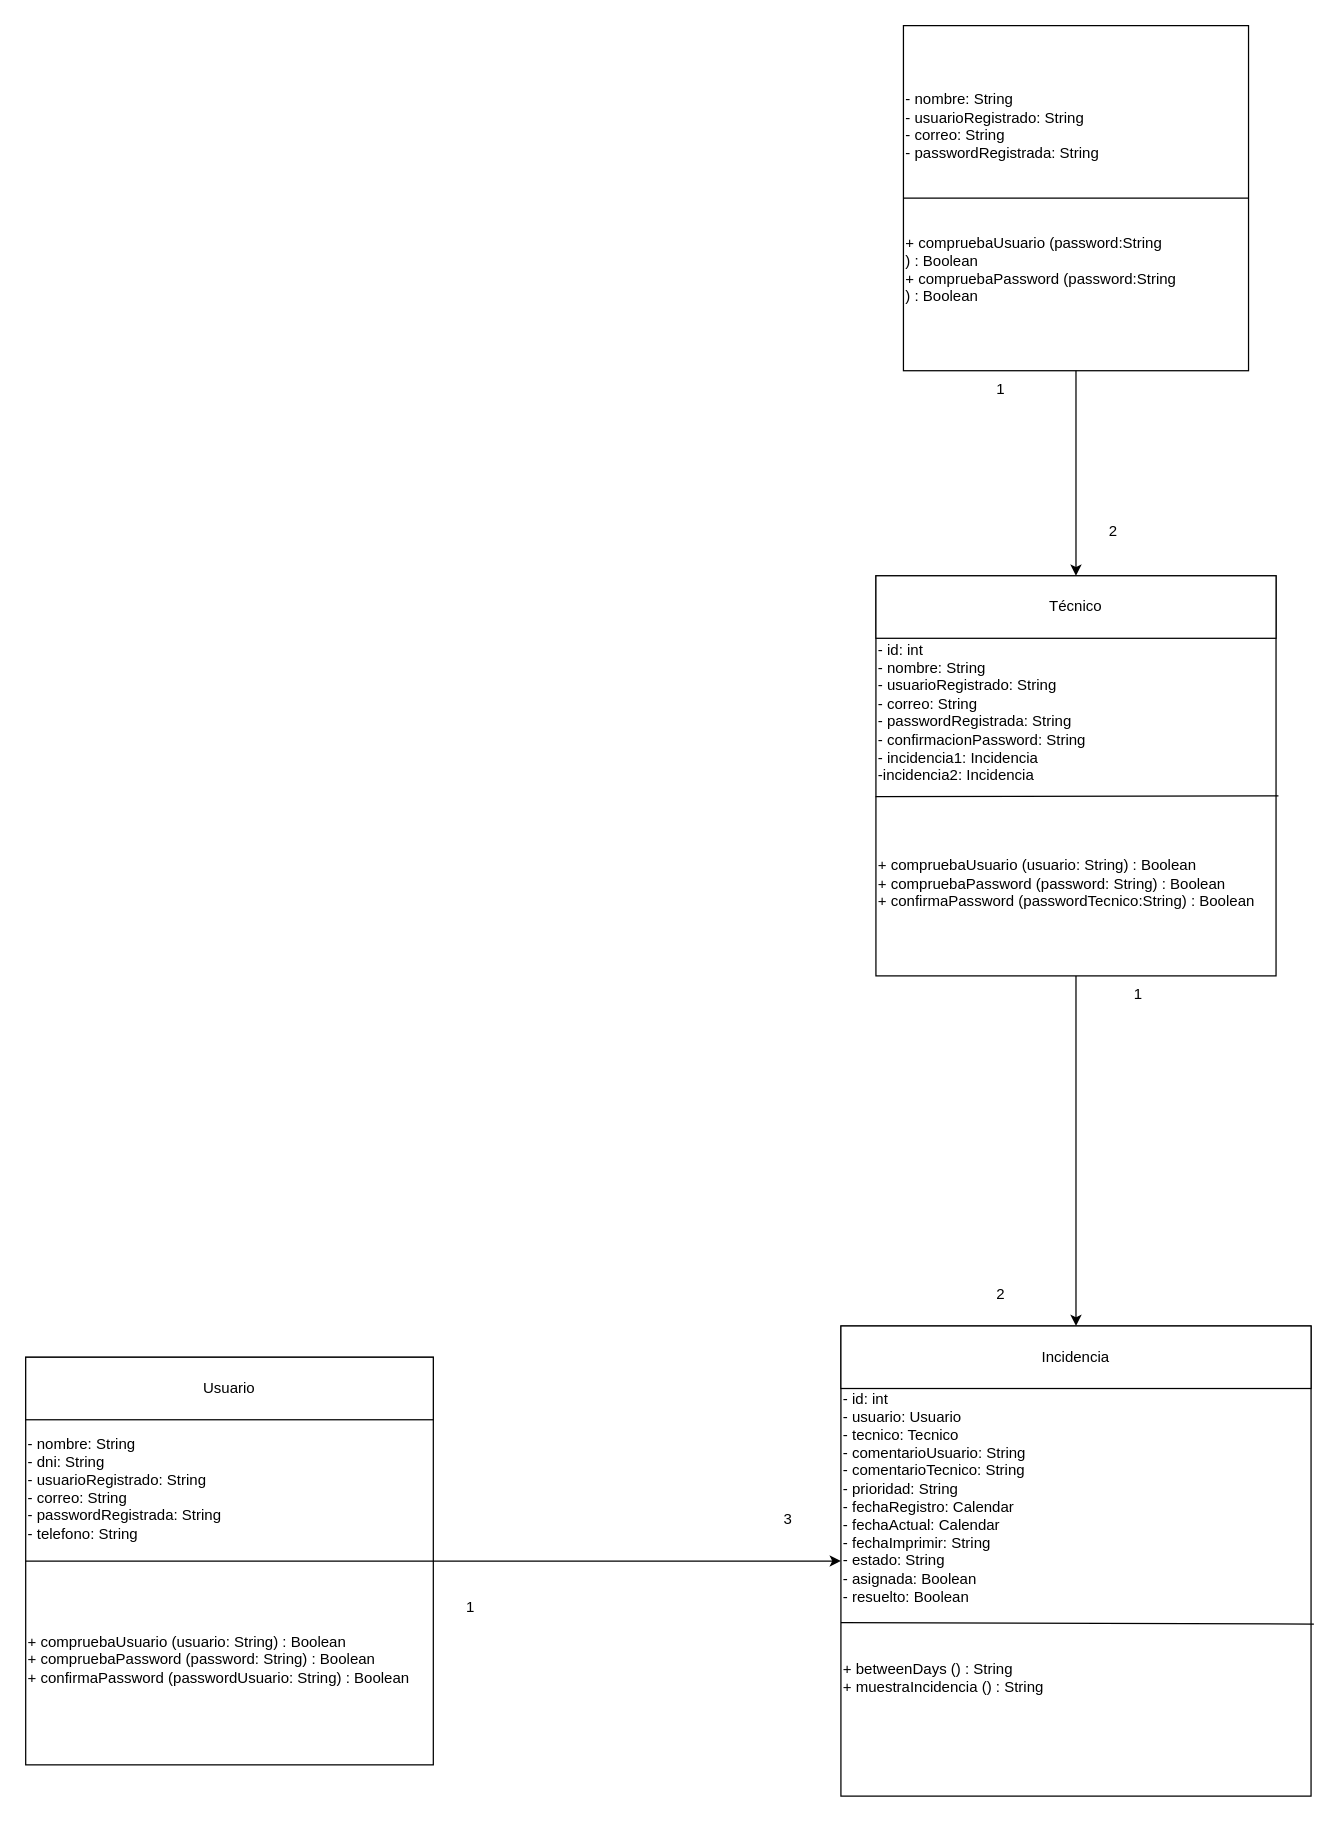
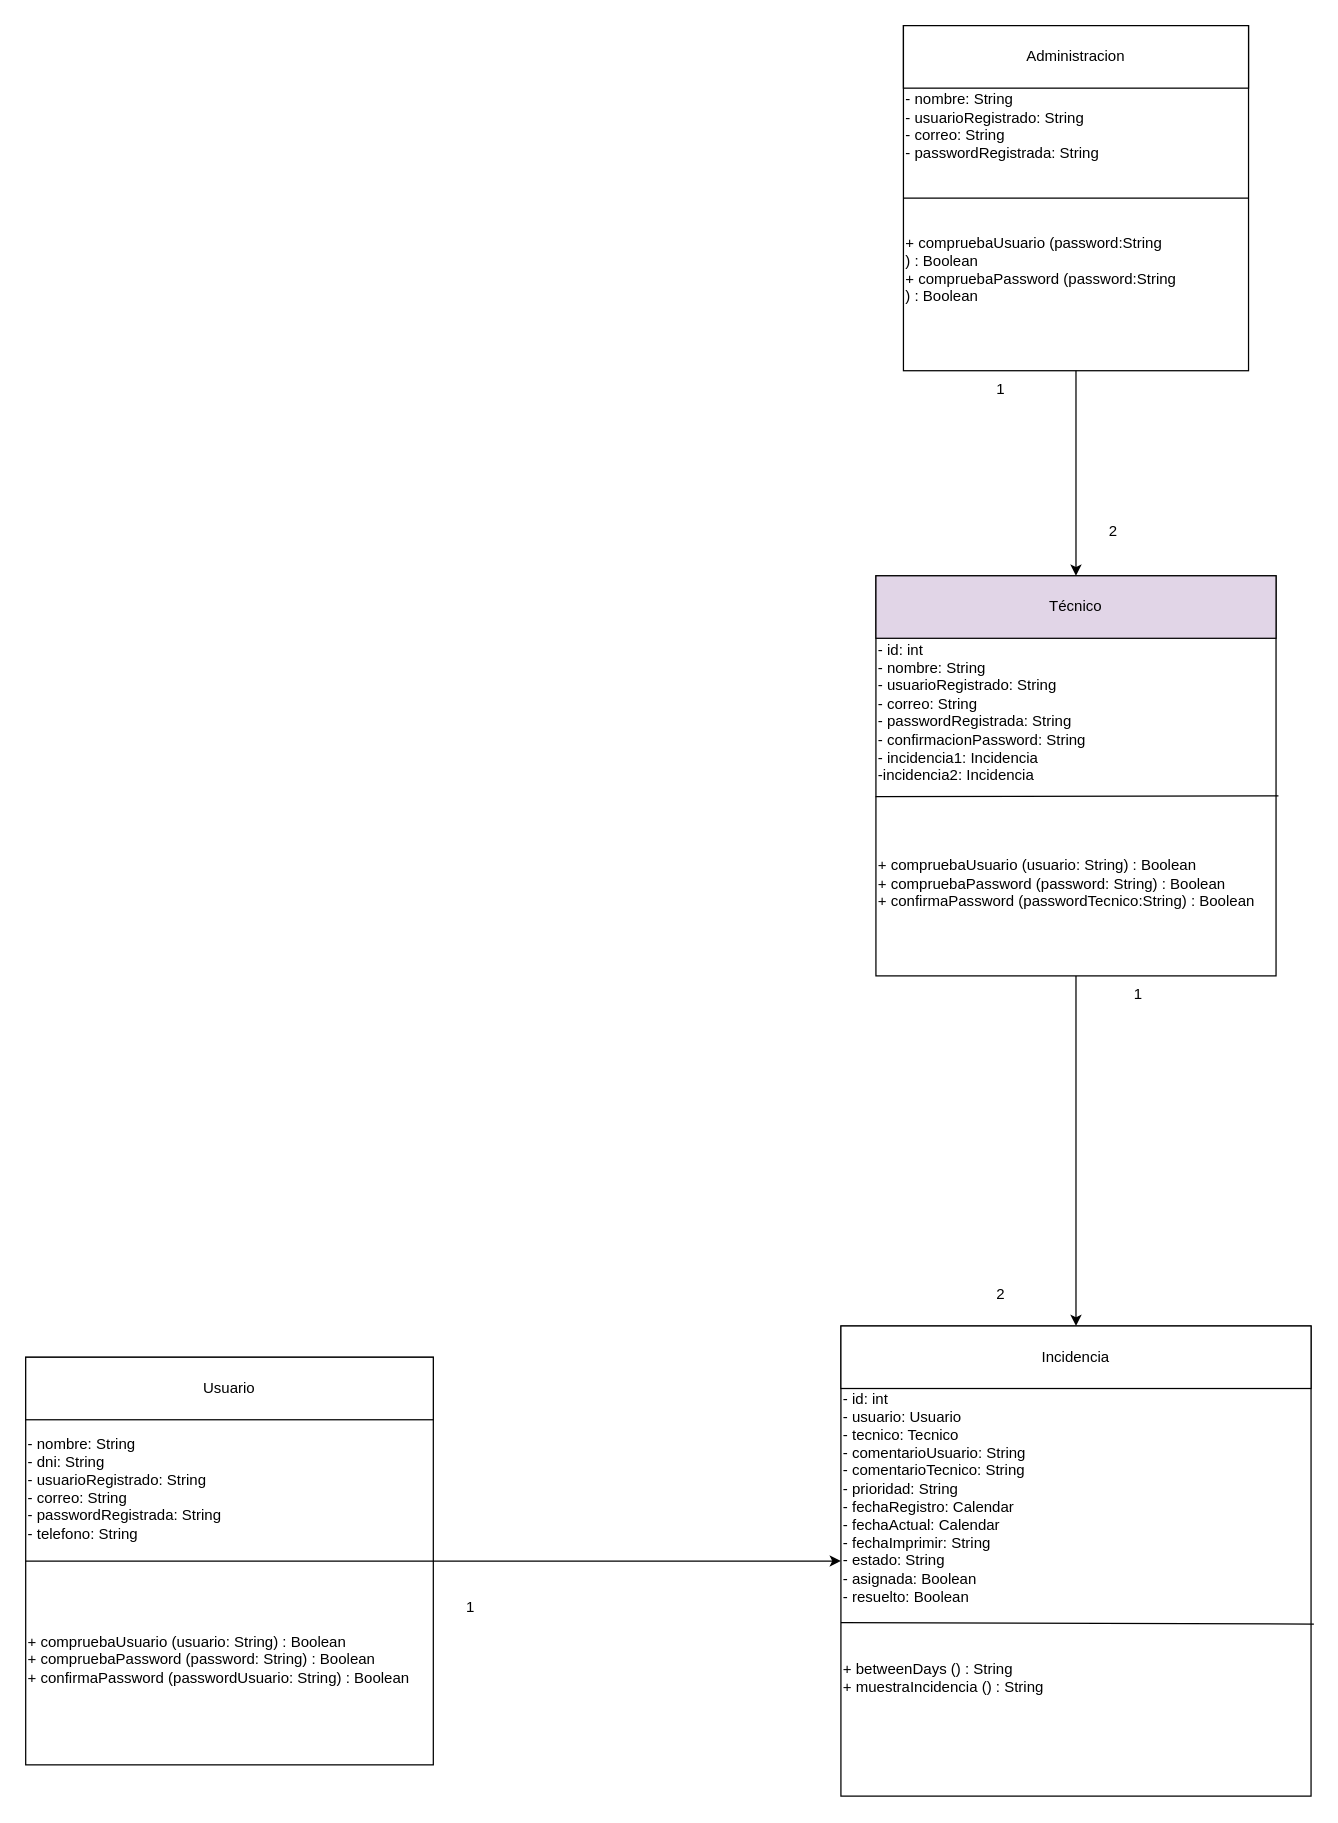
none -> (1076, 57)
(1076, 607) -> (1076, 607)
(788, 1519) -> none
